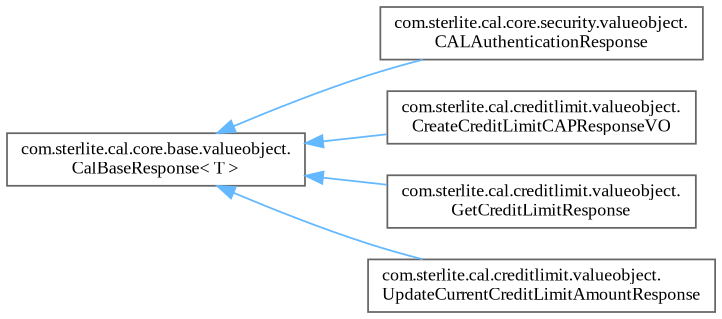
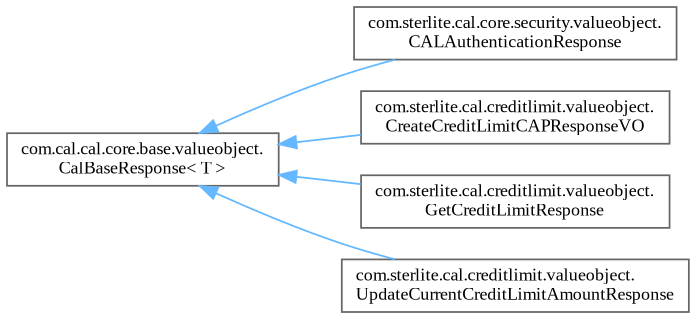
(156, 160) -> (143, 160)
